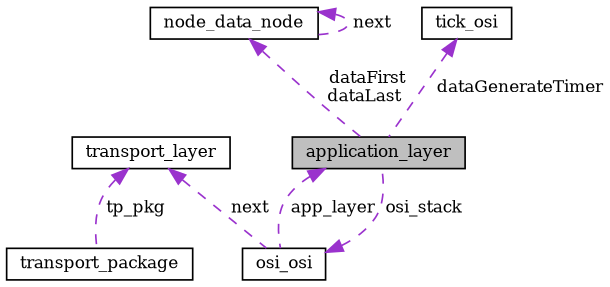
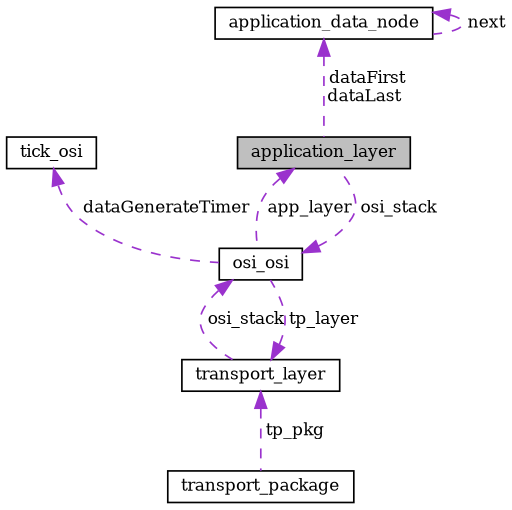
(234, 23) -> (324, 23)
(418, 95) -> (127, 245)
(248, 208) -> (321, 320)
none -> (202, 329)
